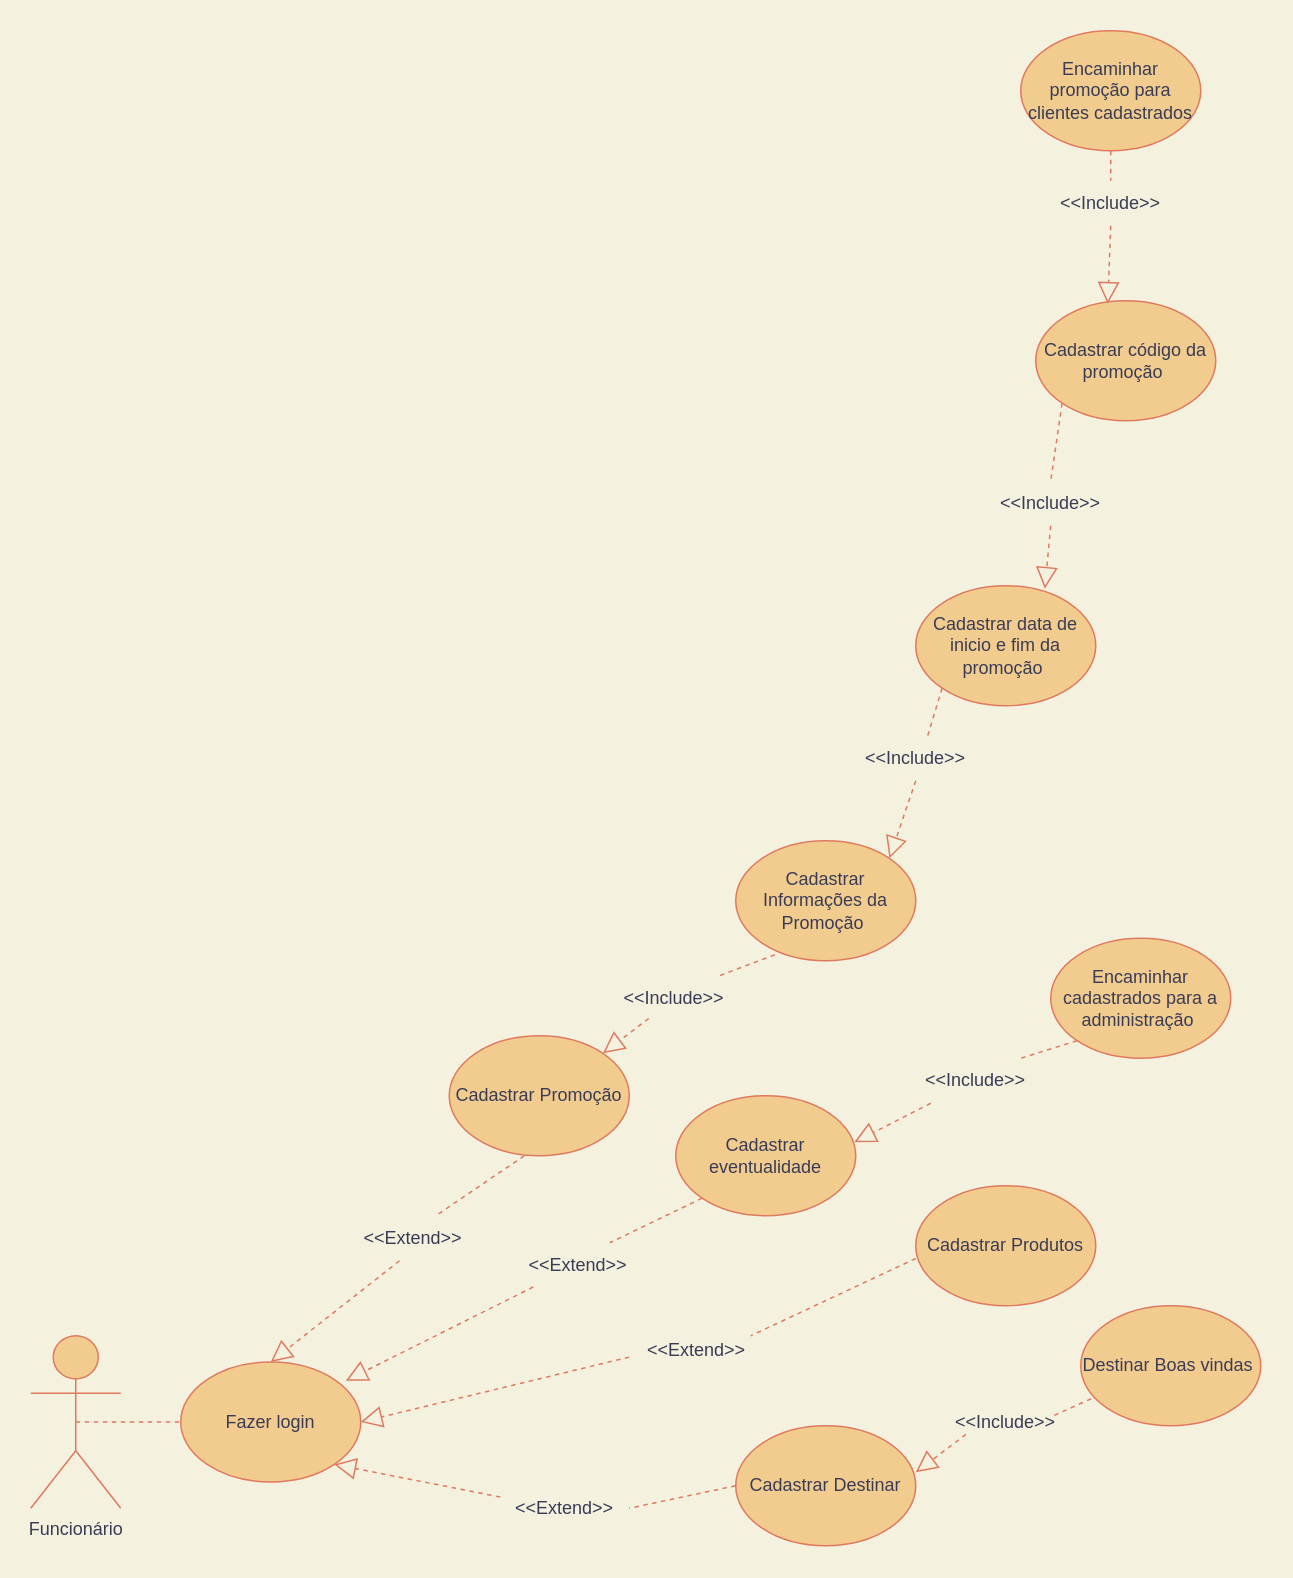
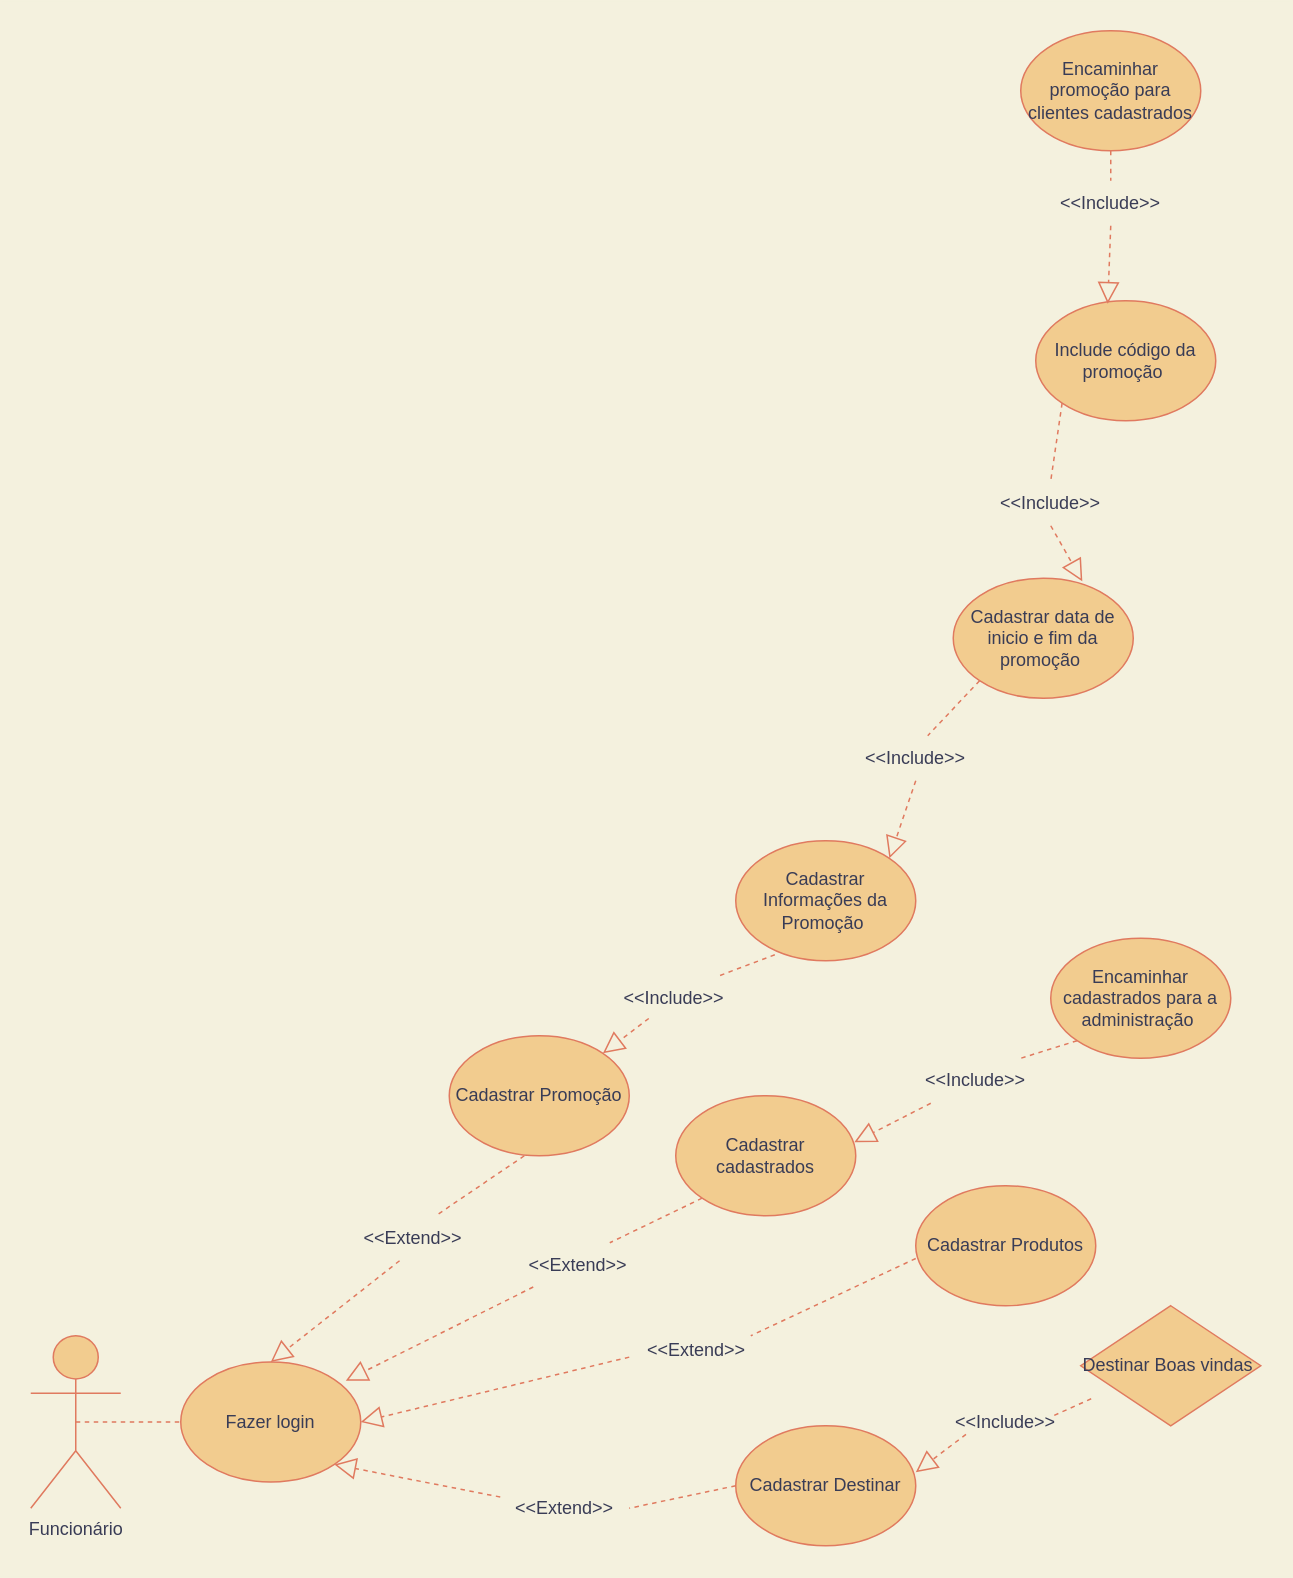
(1126, 361) -> (1126, 361)
(1006, 646) -> (1043, 638)
(766, 1156) -> (766, 1156)
(1171, 1366) -> (1171, 1366)
